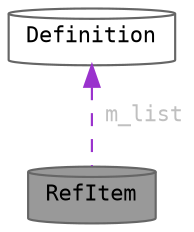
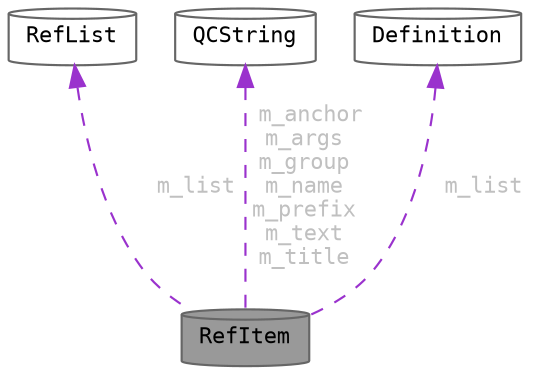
none -> (72, 37)
none -> (245, 37)
